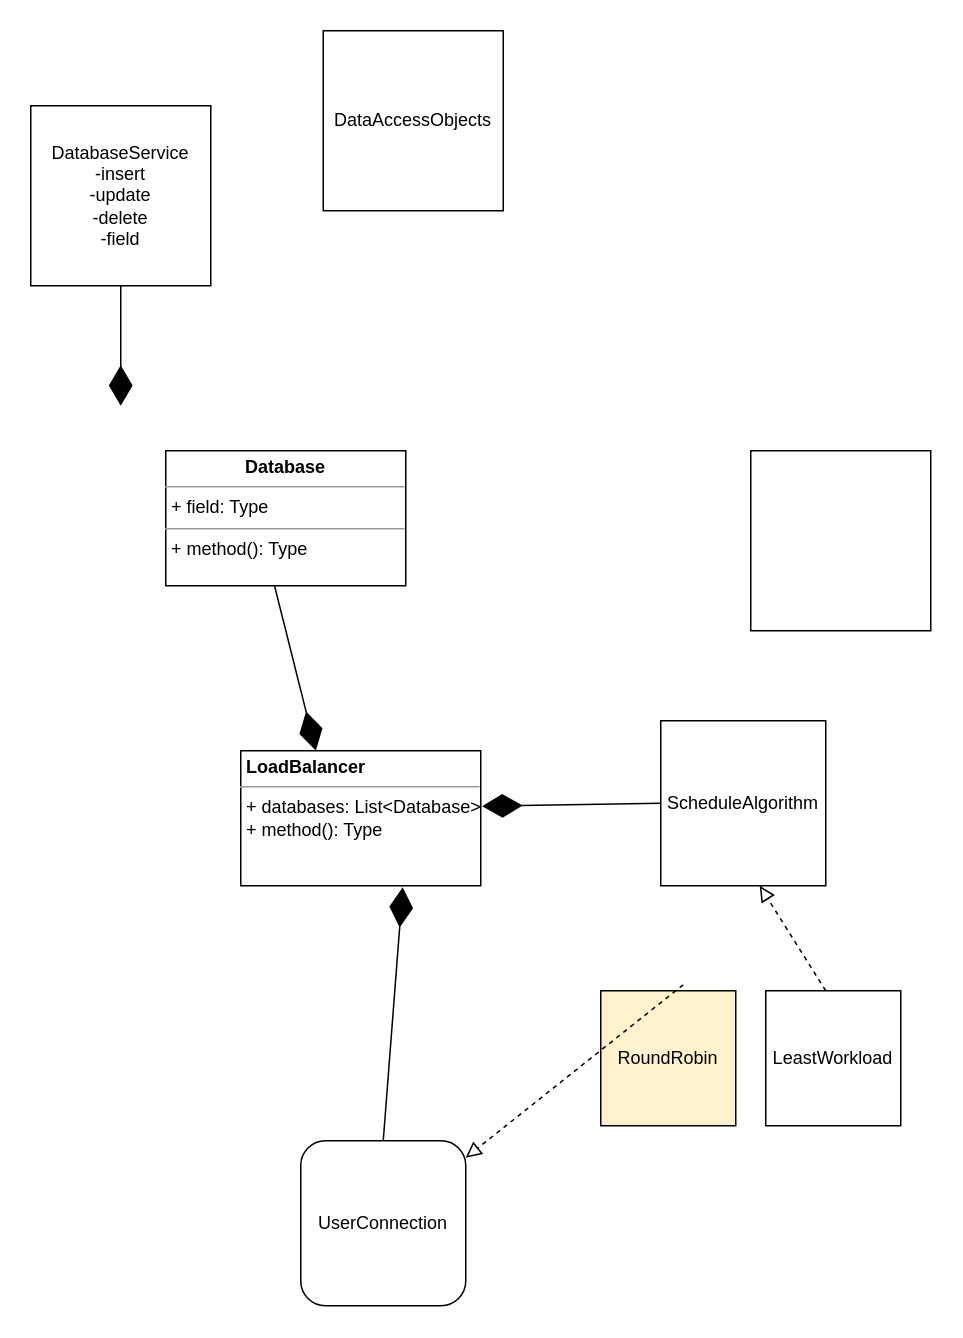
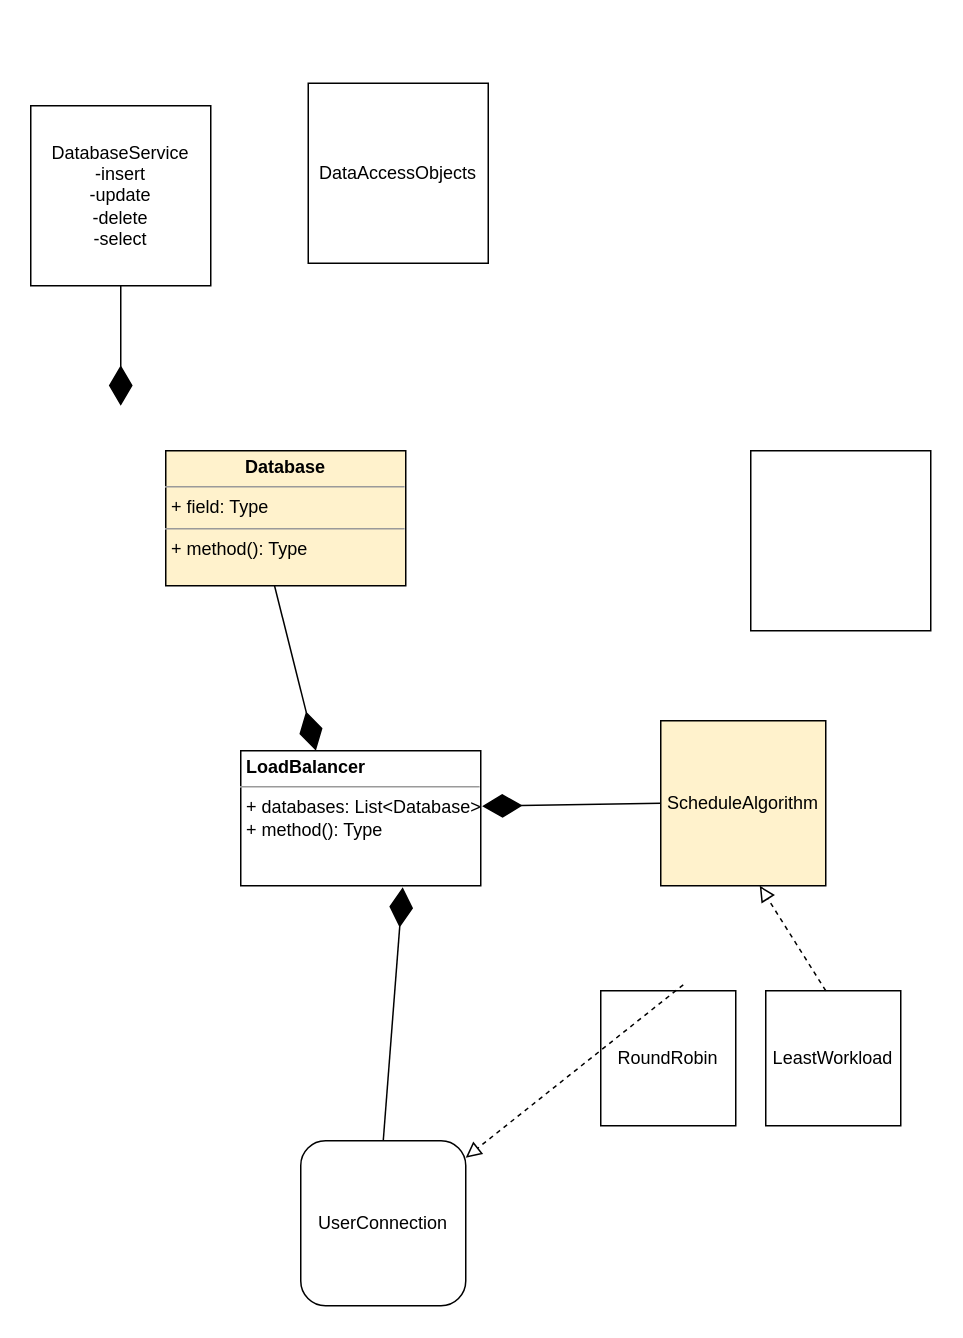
(413, 121) -> (398, 173)
(121, 196) -> (121, 196)
(286, 518) -> (286, 518)
(743, 803) -> (743, 803)
(668, 1058) -> (668, 1058)
